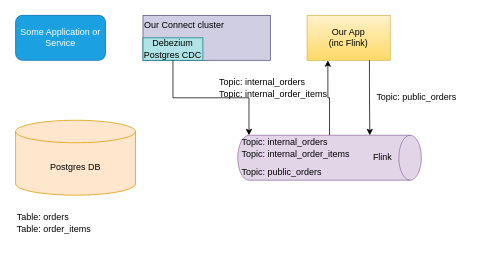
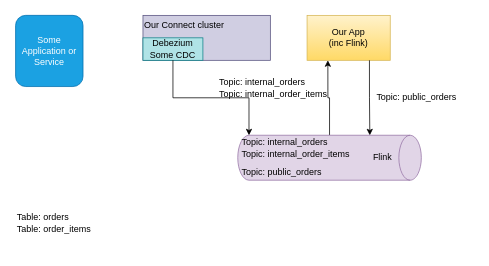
(60, 38) -> (49, 51)
(173, 49) -> (173, 49)
(75, 158) -> none
